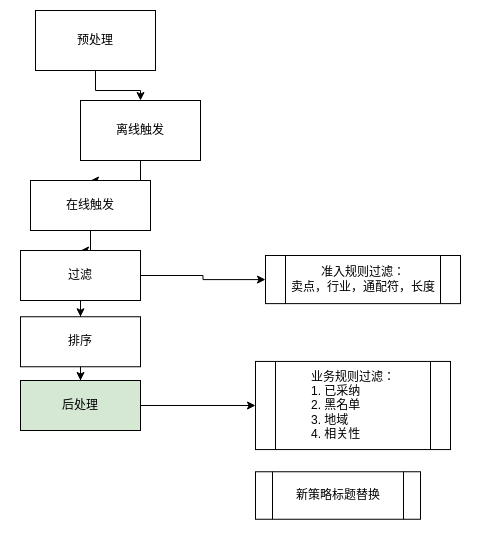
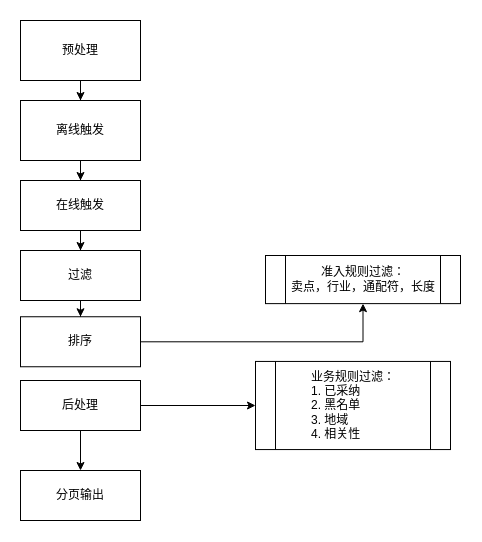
(96, 41) -> (81, 51)
(141, 131) -> (81, 131)
(91, 206) -> (81, 206)
(202, 276) -> none
(81, 373) -> (267, 342)
(81, 406) -> (81, 406)
none -> (81, 447)
none -> (81, 496)
(338, 496) -> none
